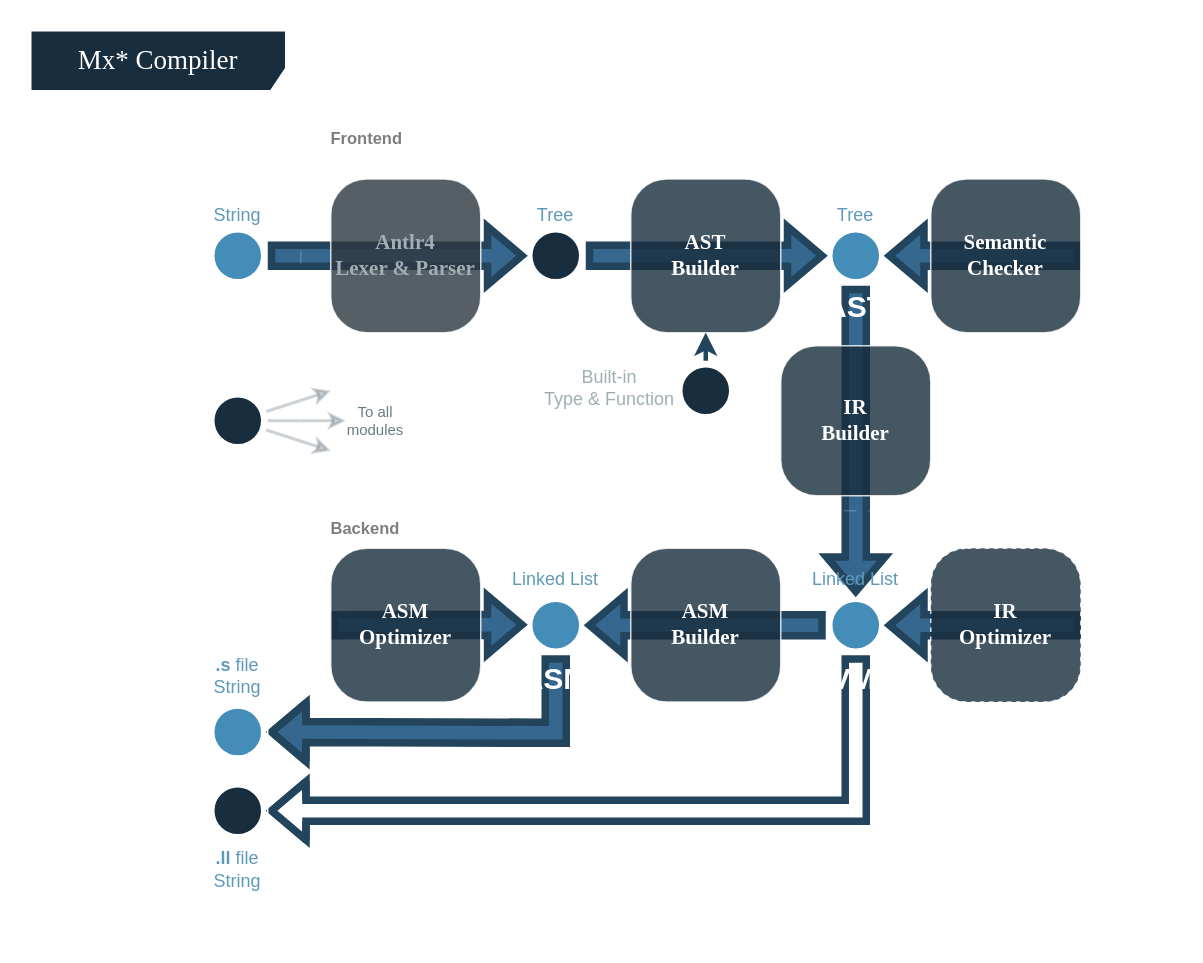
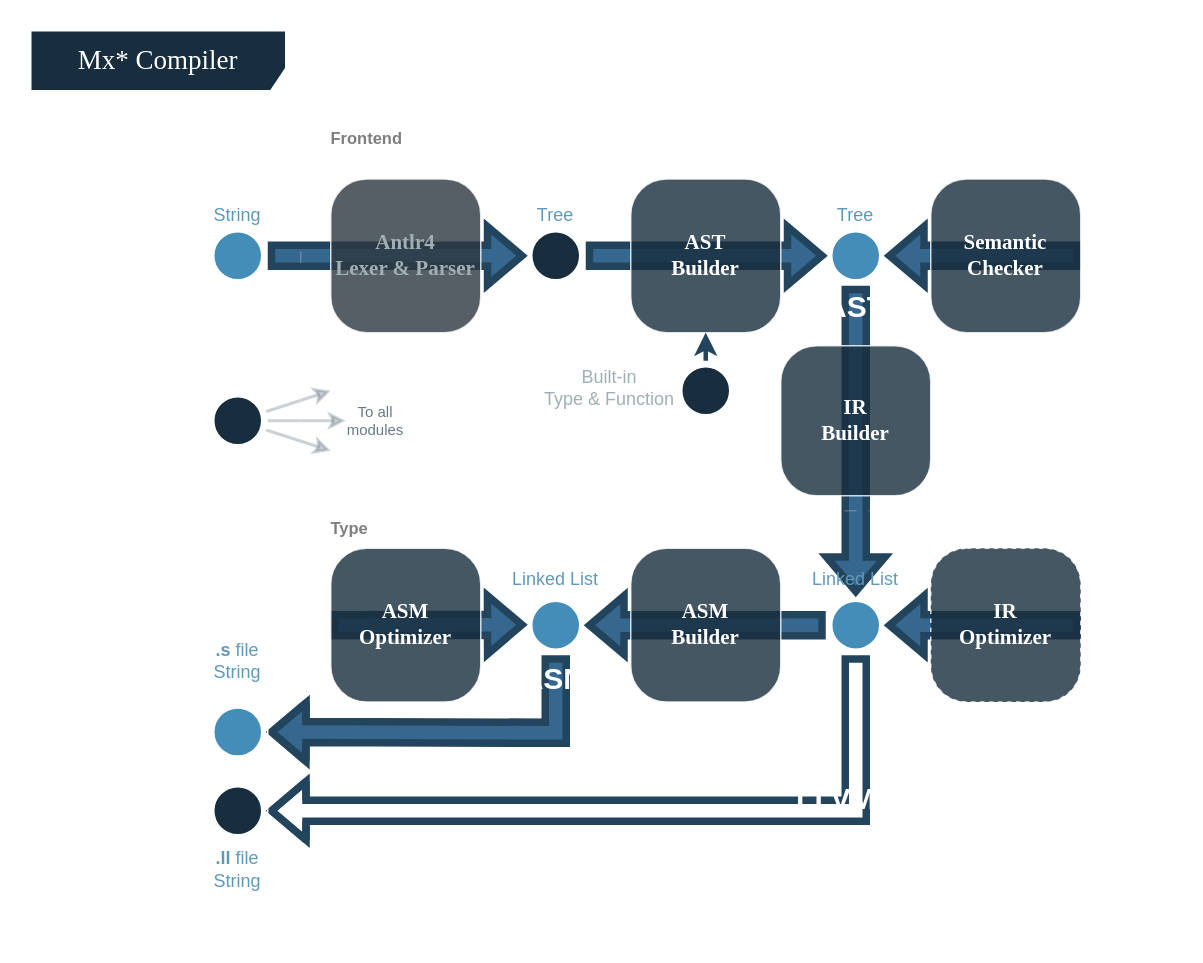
(336, 529) -> (322, 529)
(238, 675) -> (238, 660)
(856, 678) -> (856, 798)
